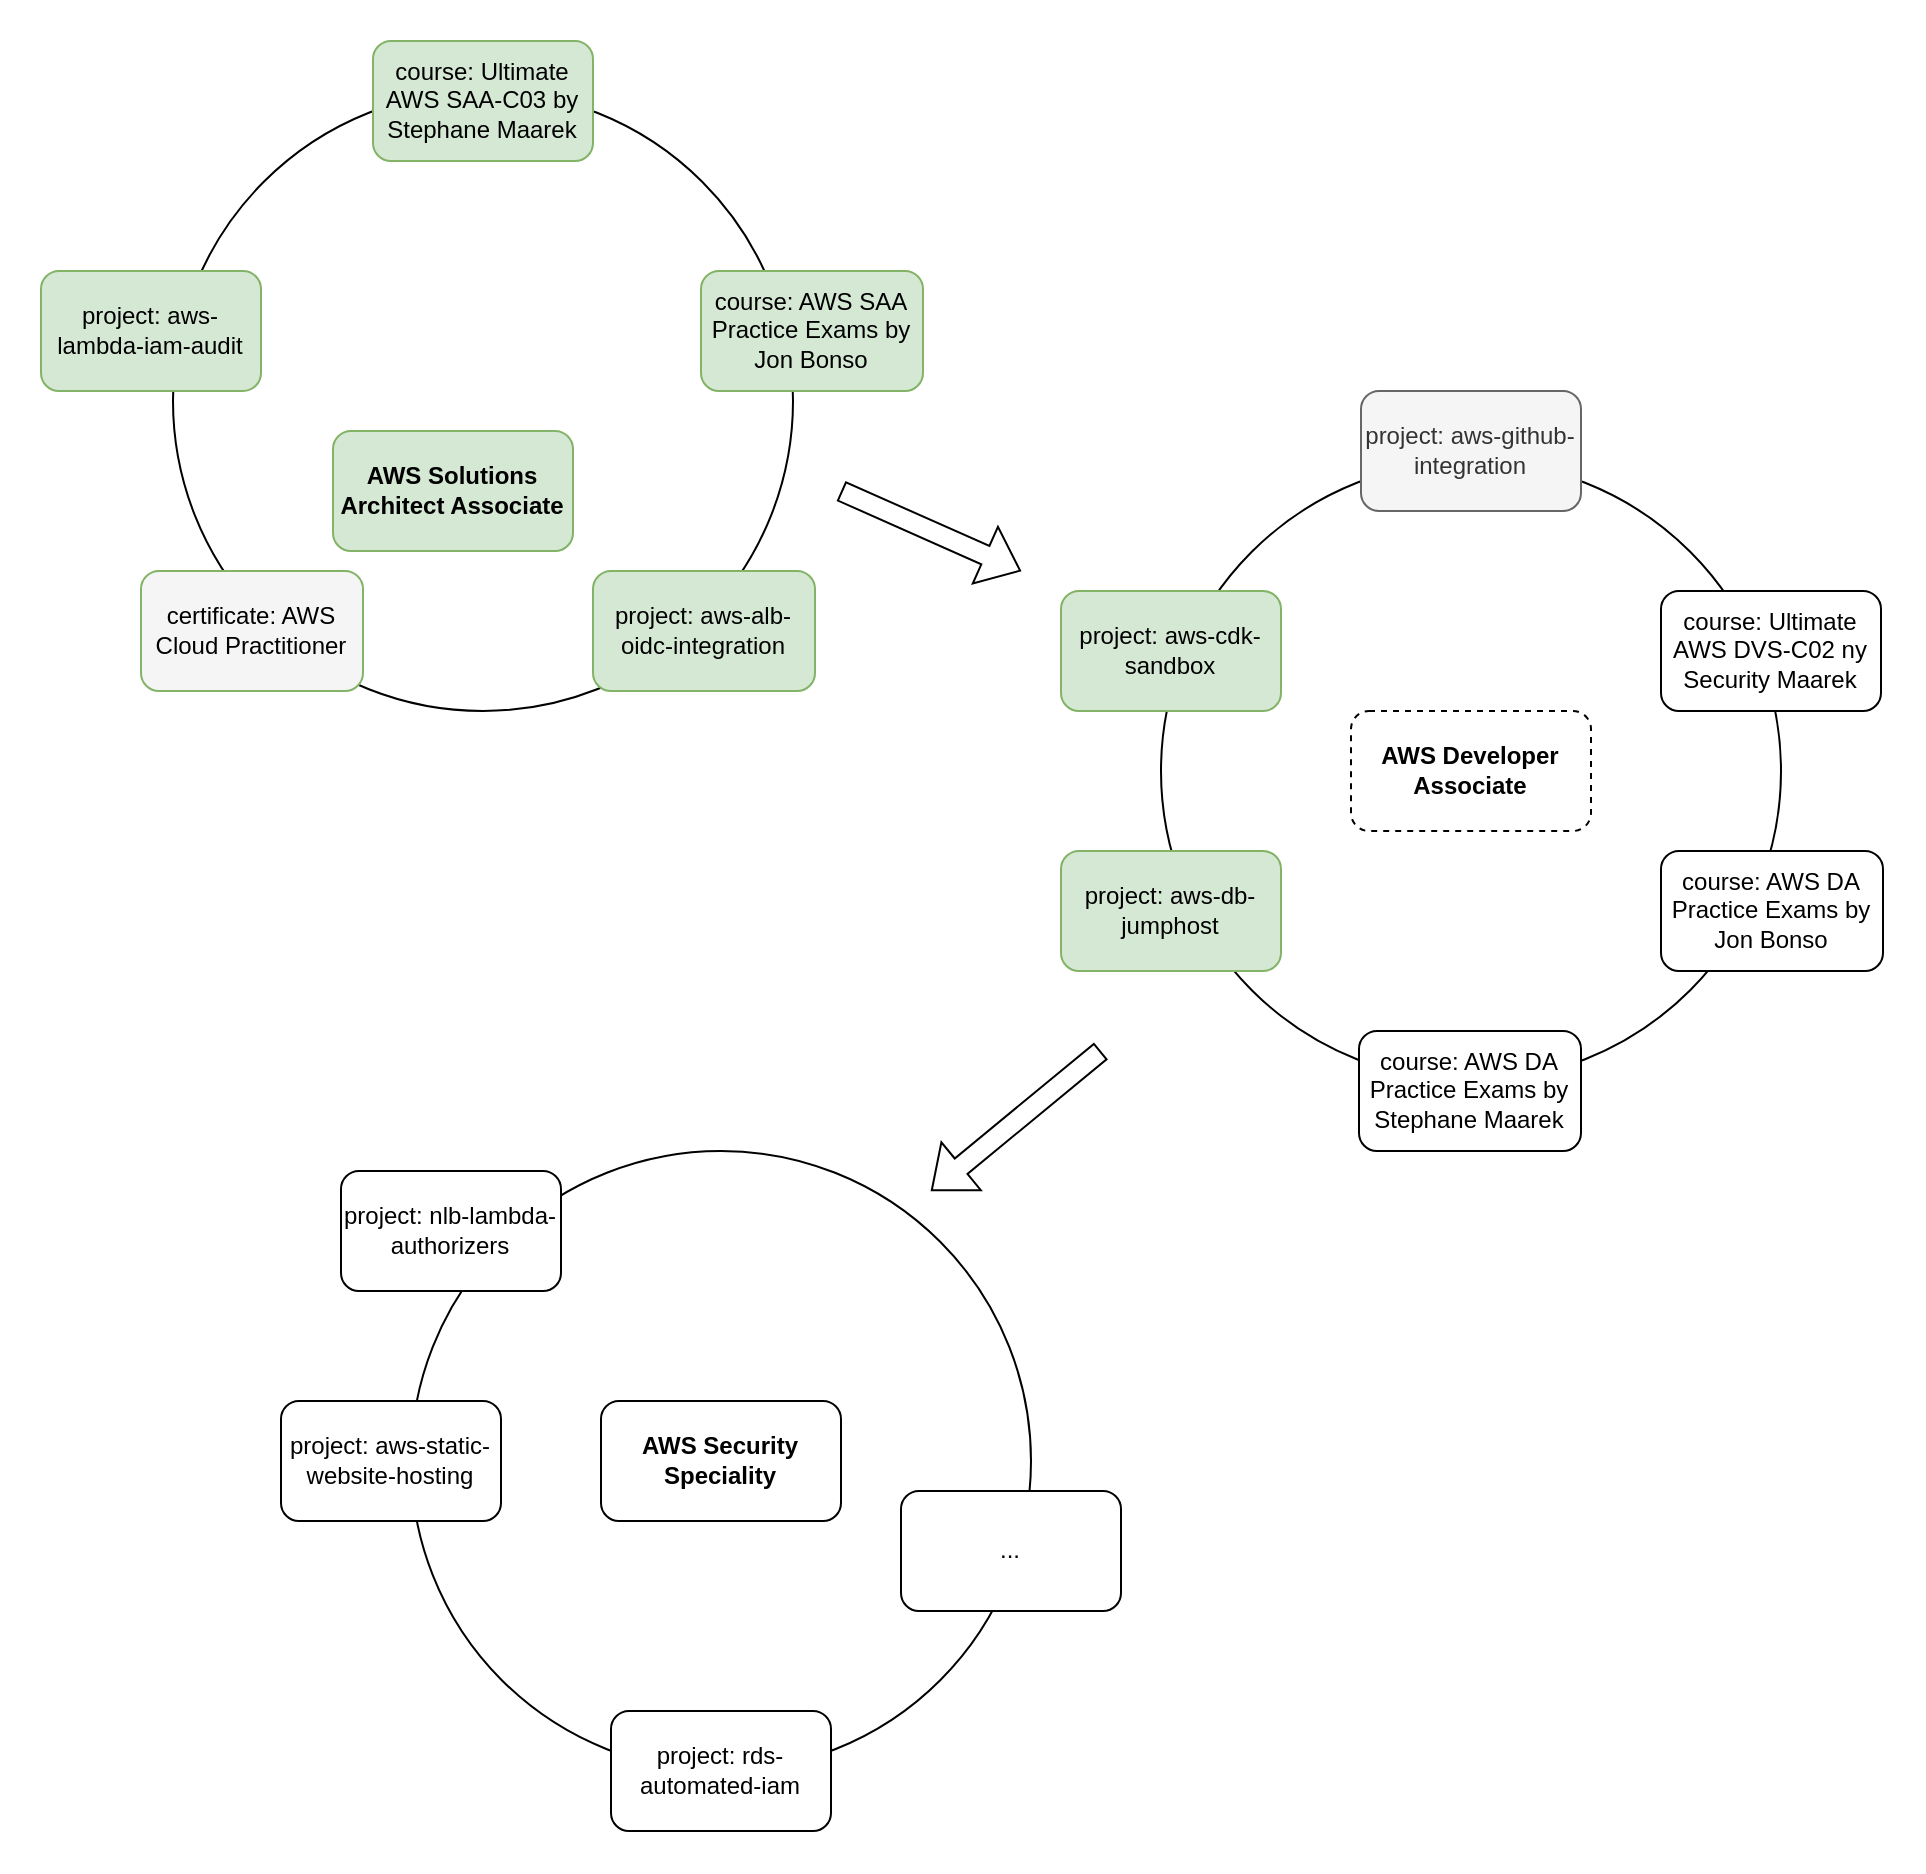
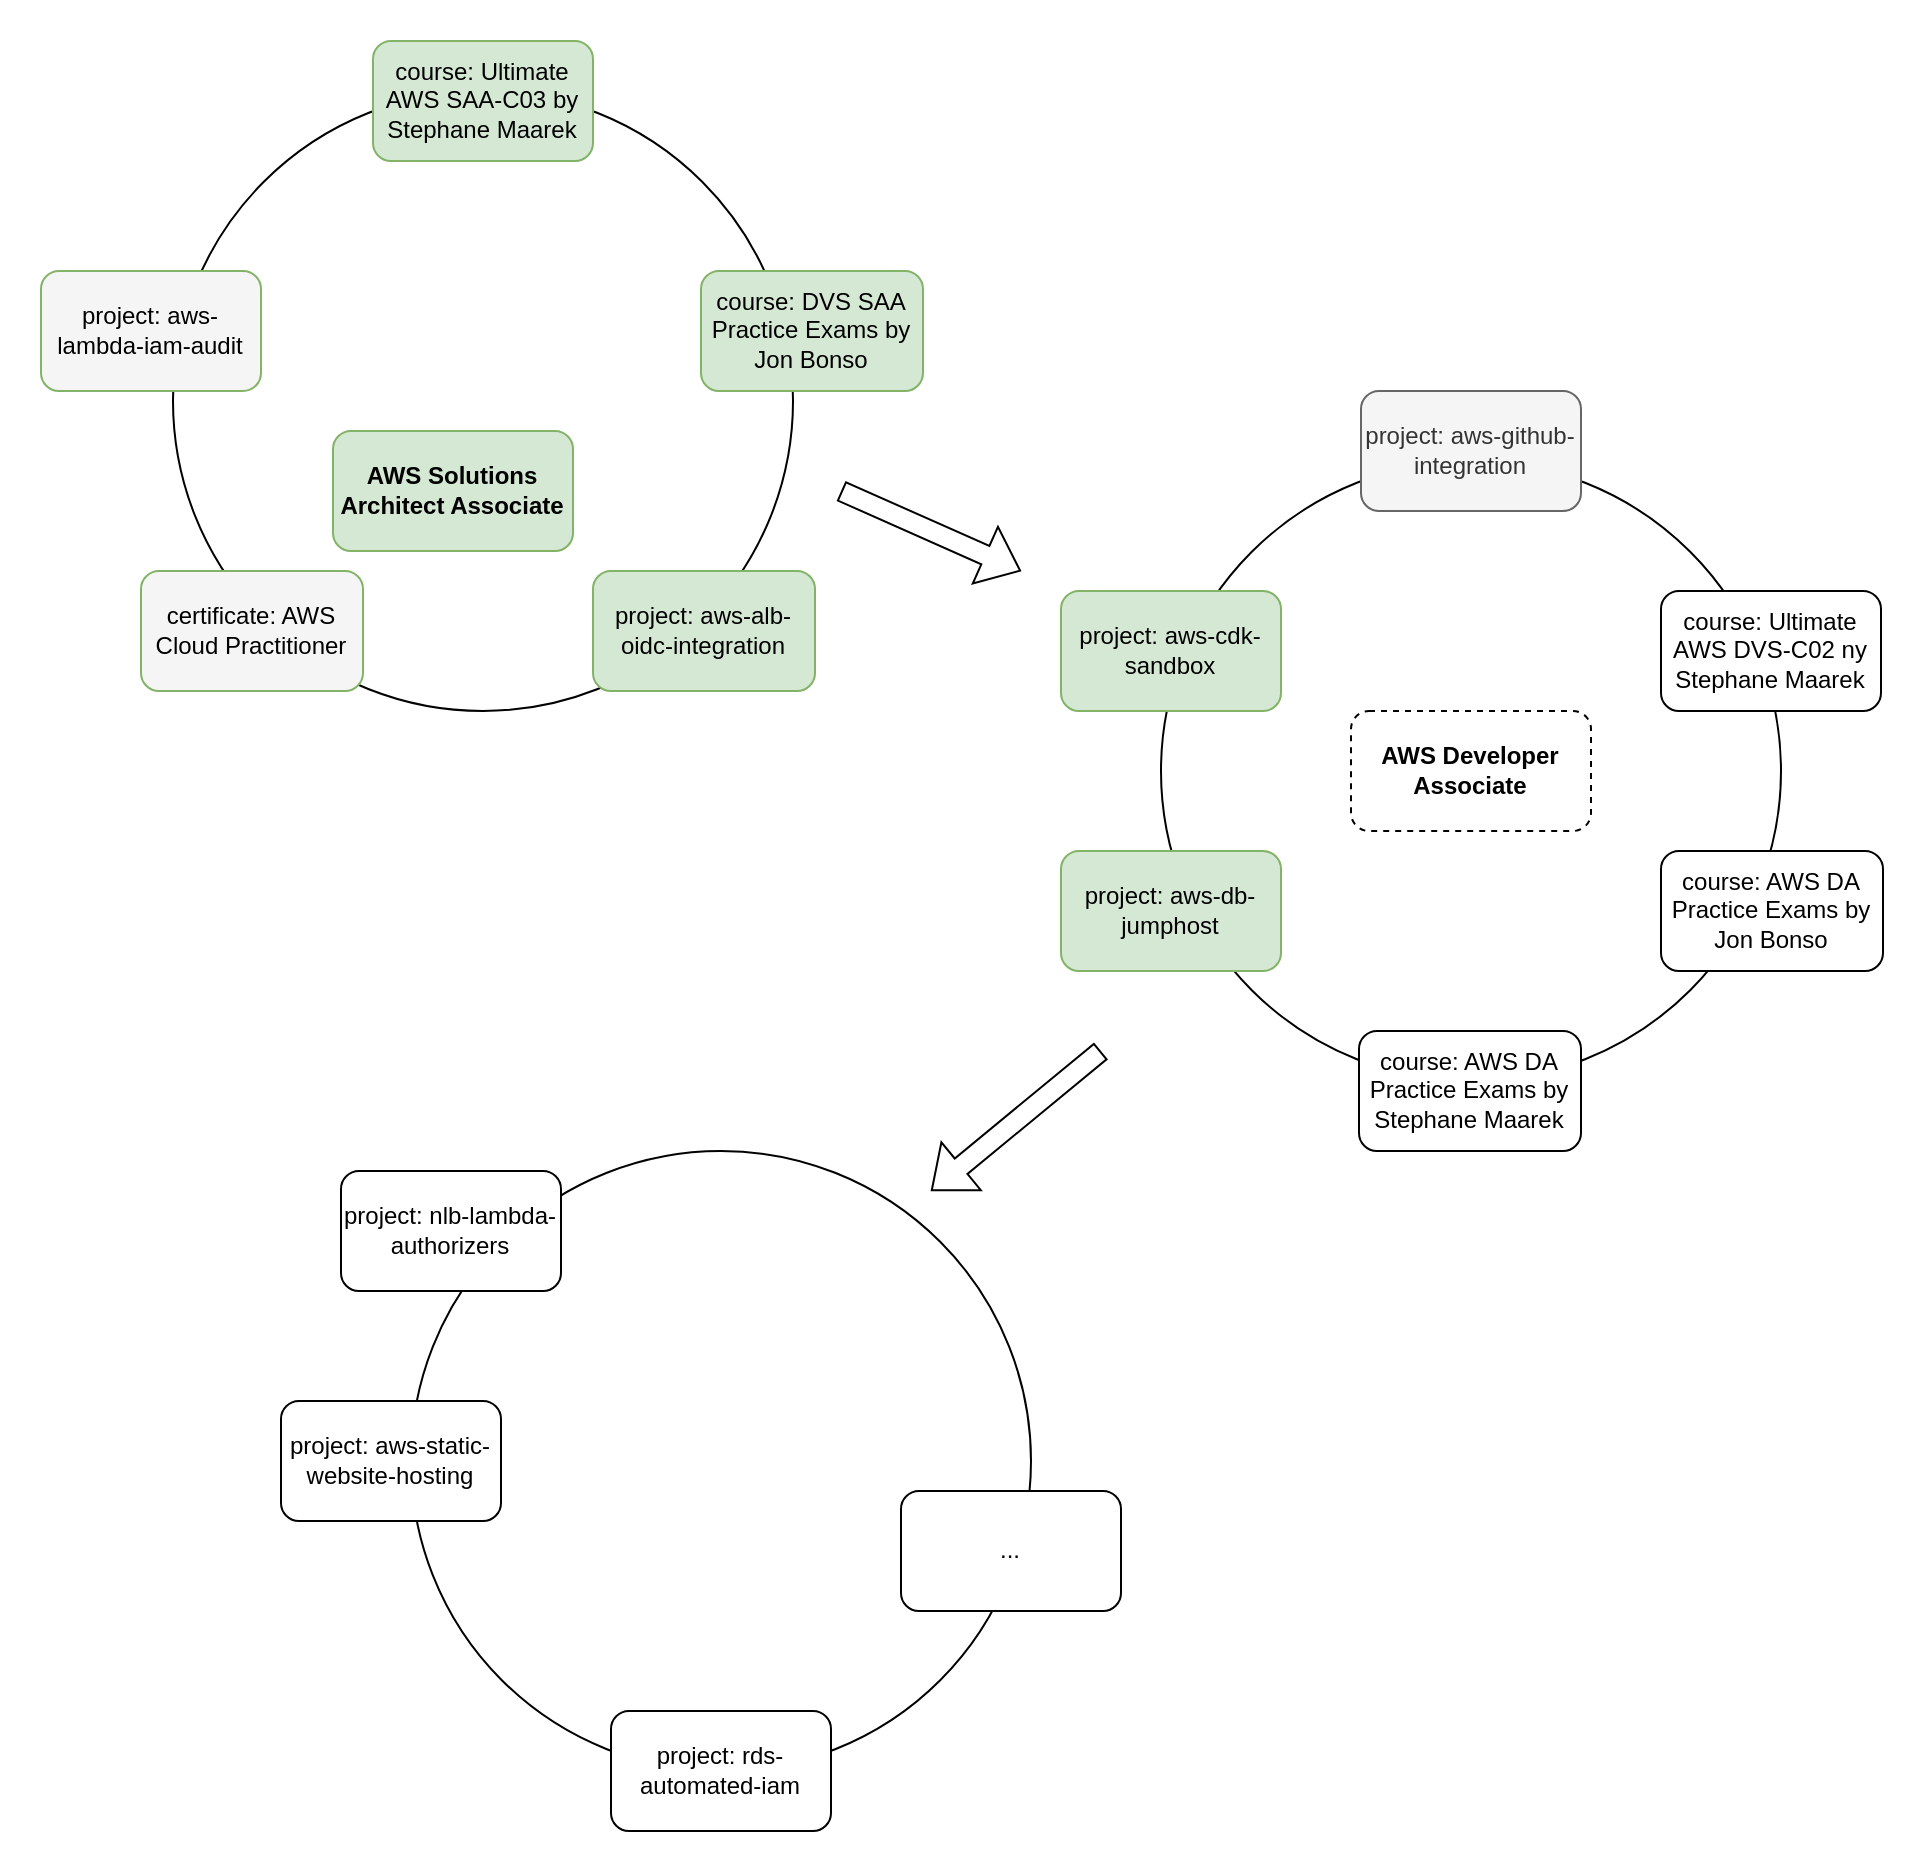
(151, 331) -> (151, 331)
(812, 331) -> (812, 331)
(1771, 651) -> (1771, 651)
(721, 1461) -> none
